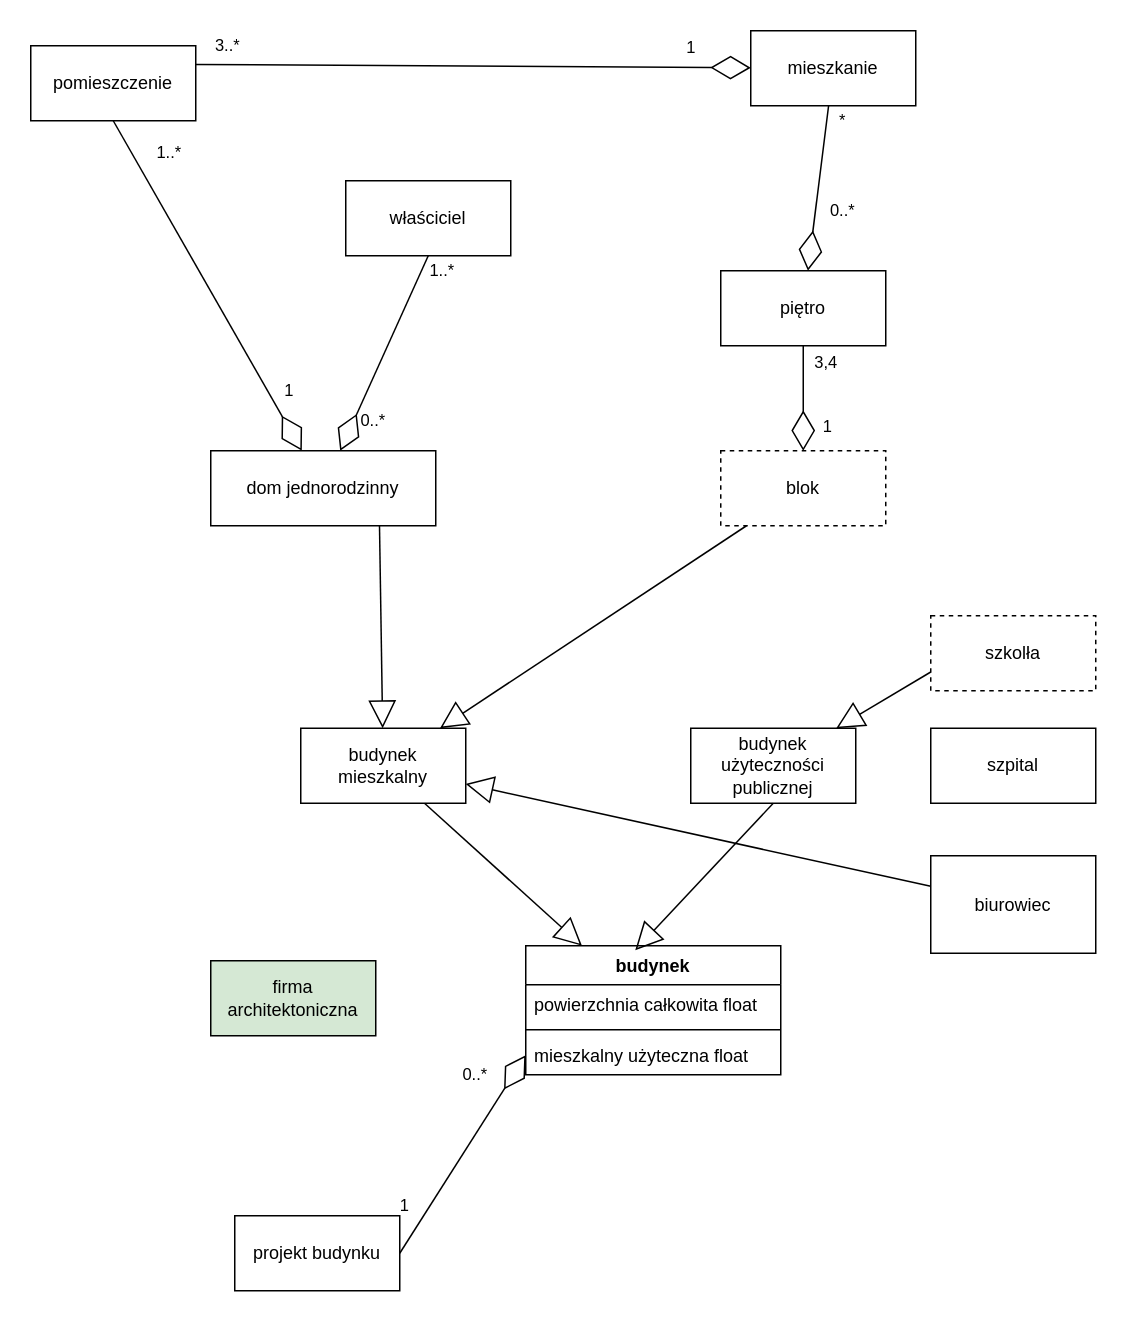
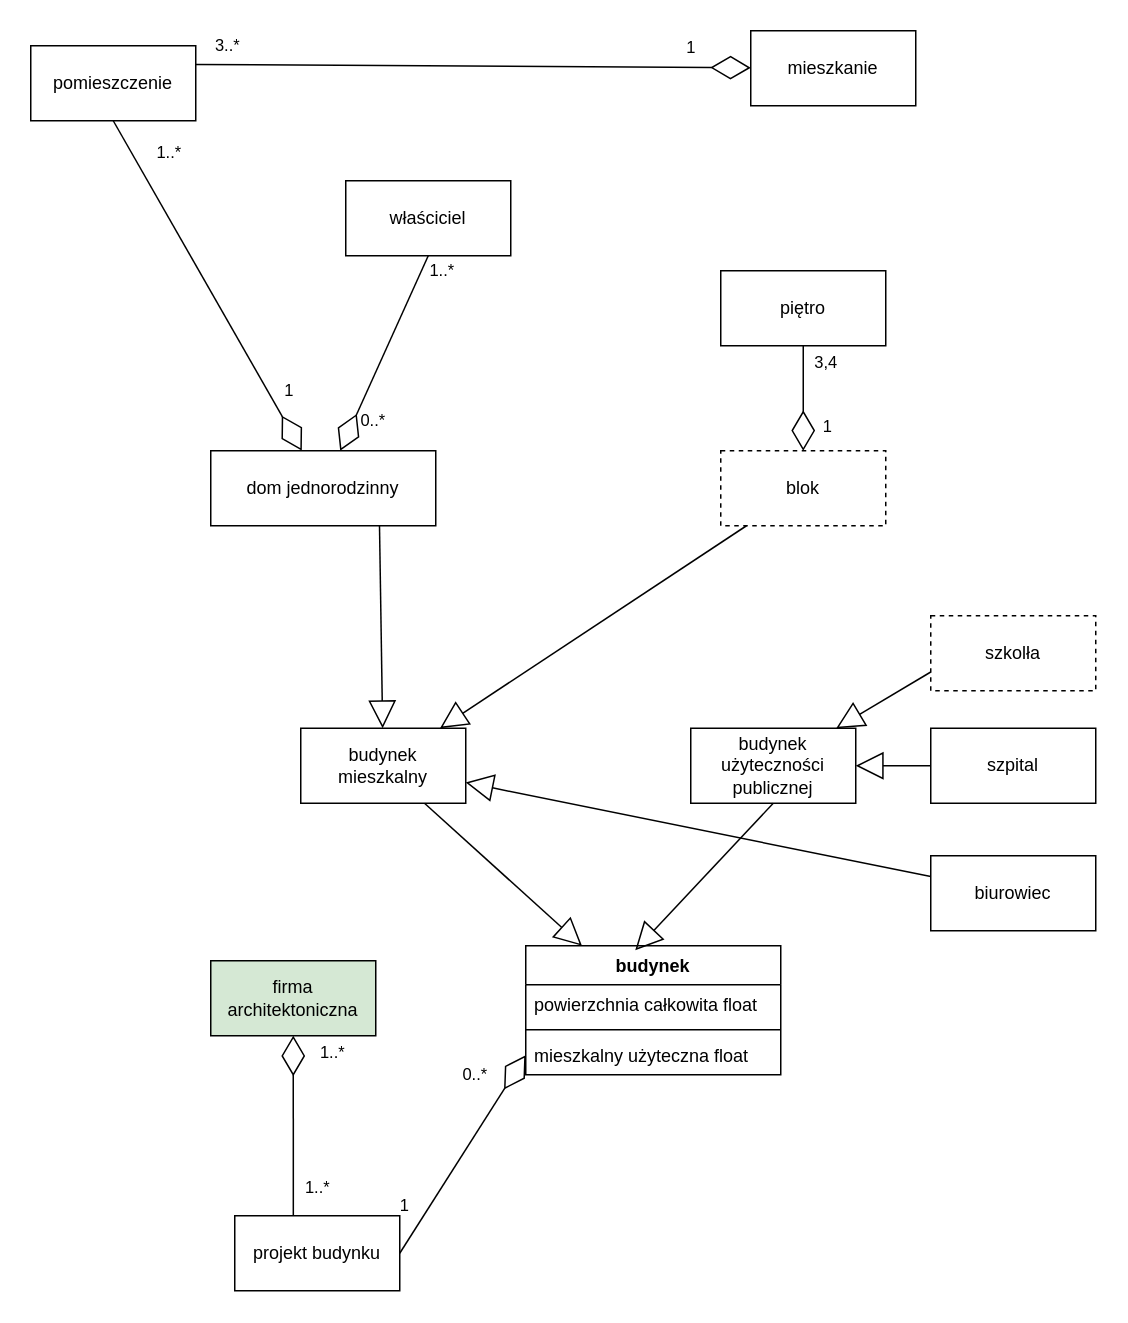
(821, 168) -> none
none -> (907, 766)
(1013, 905) -> (1013, 893)
none -> (293, 1146)
